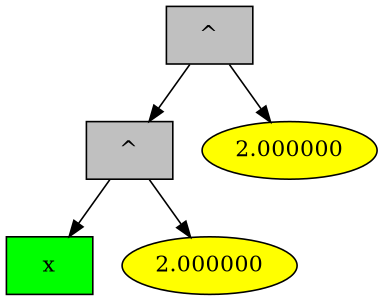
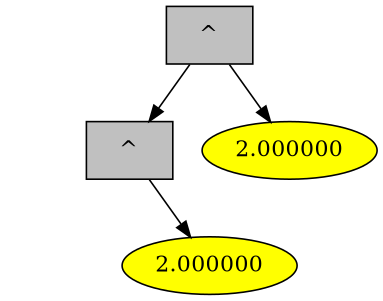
(50, 266) -> none
